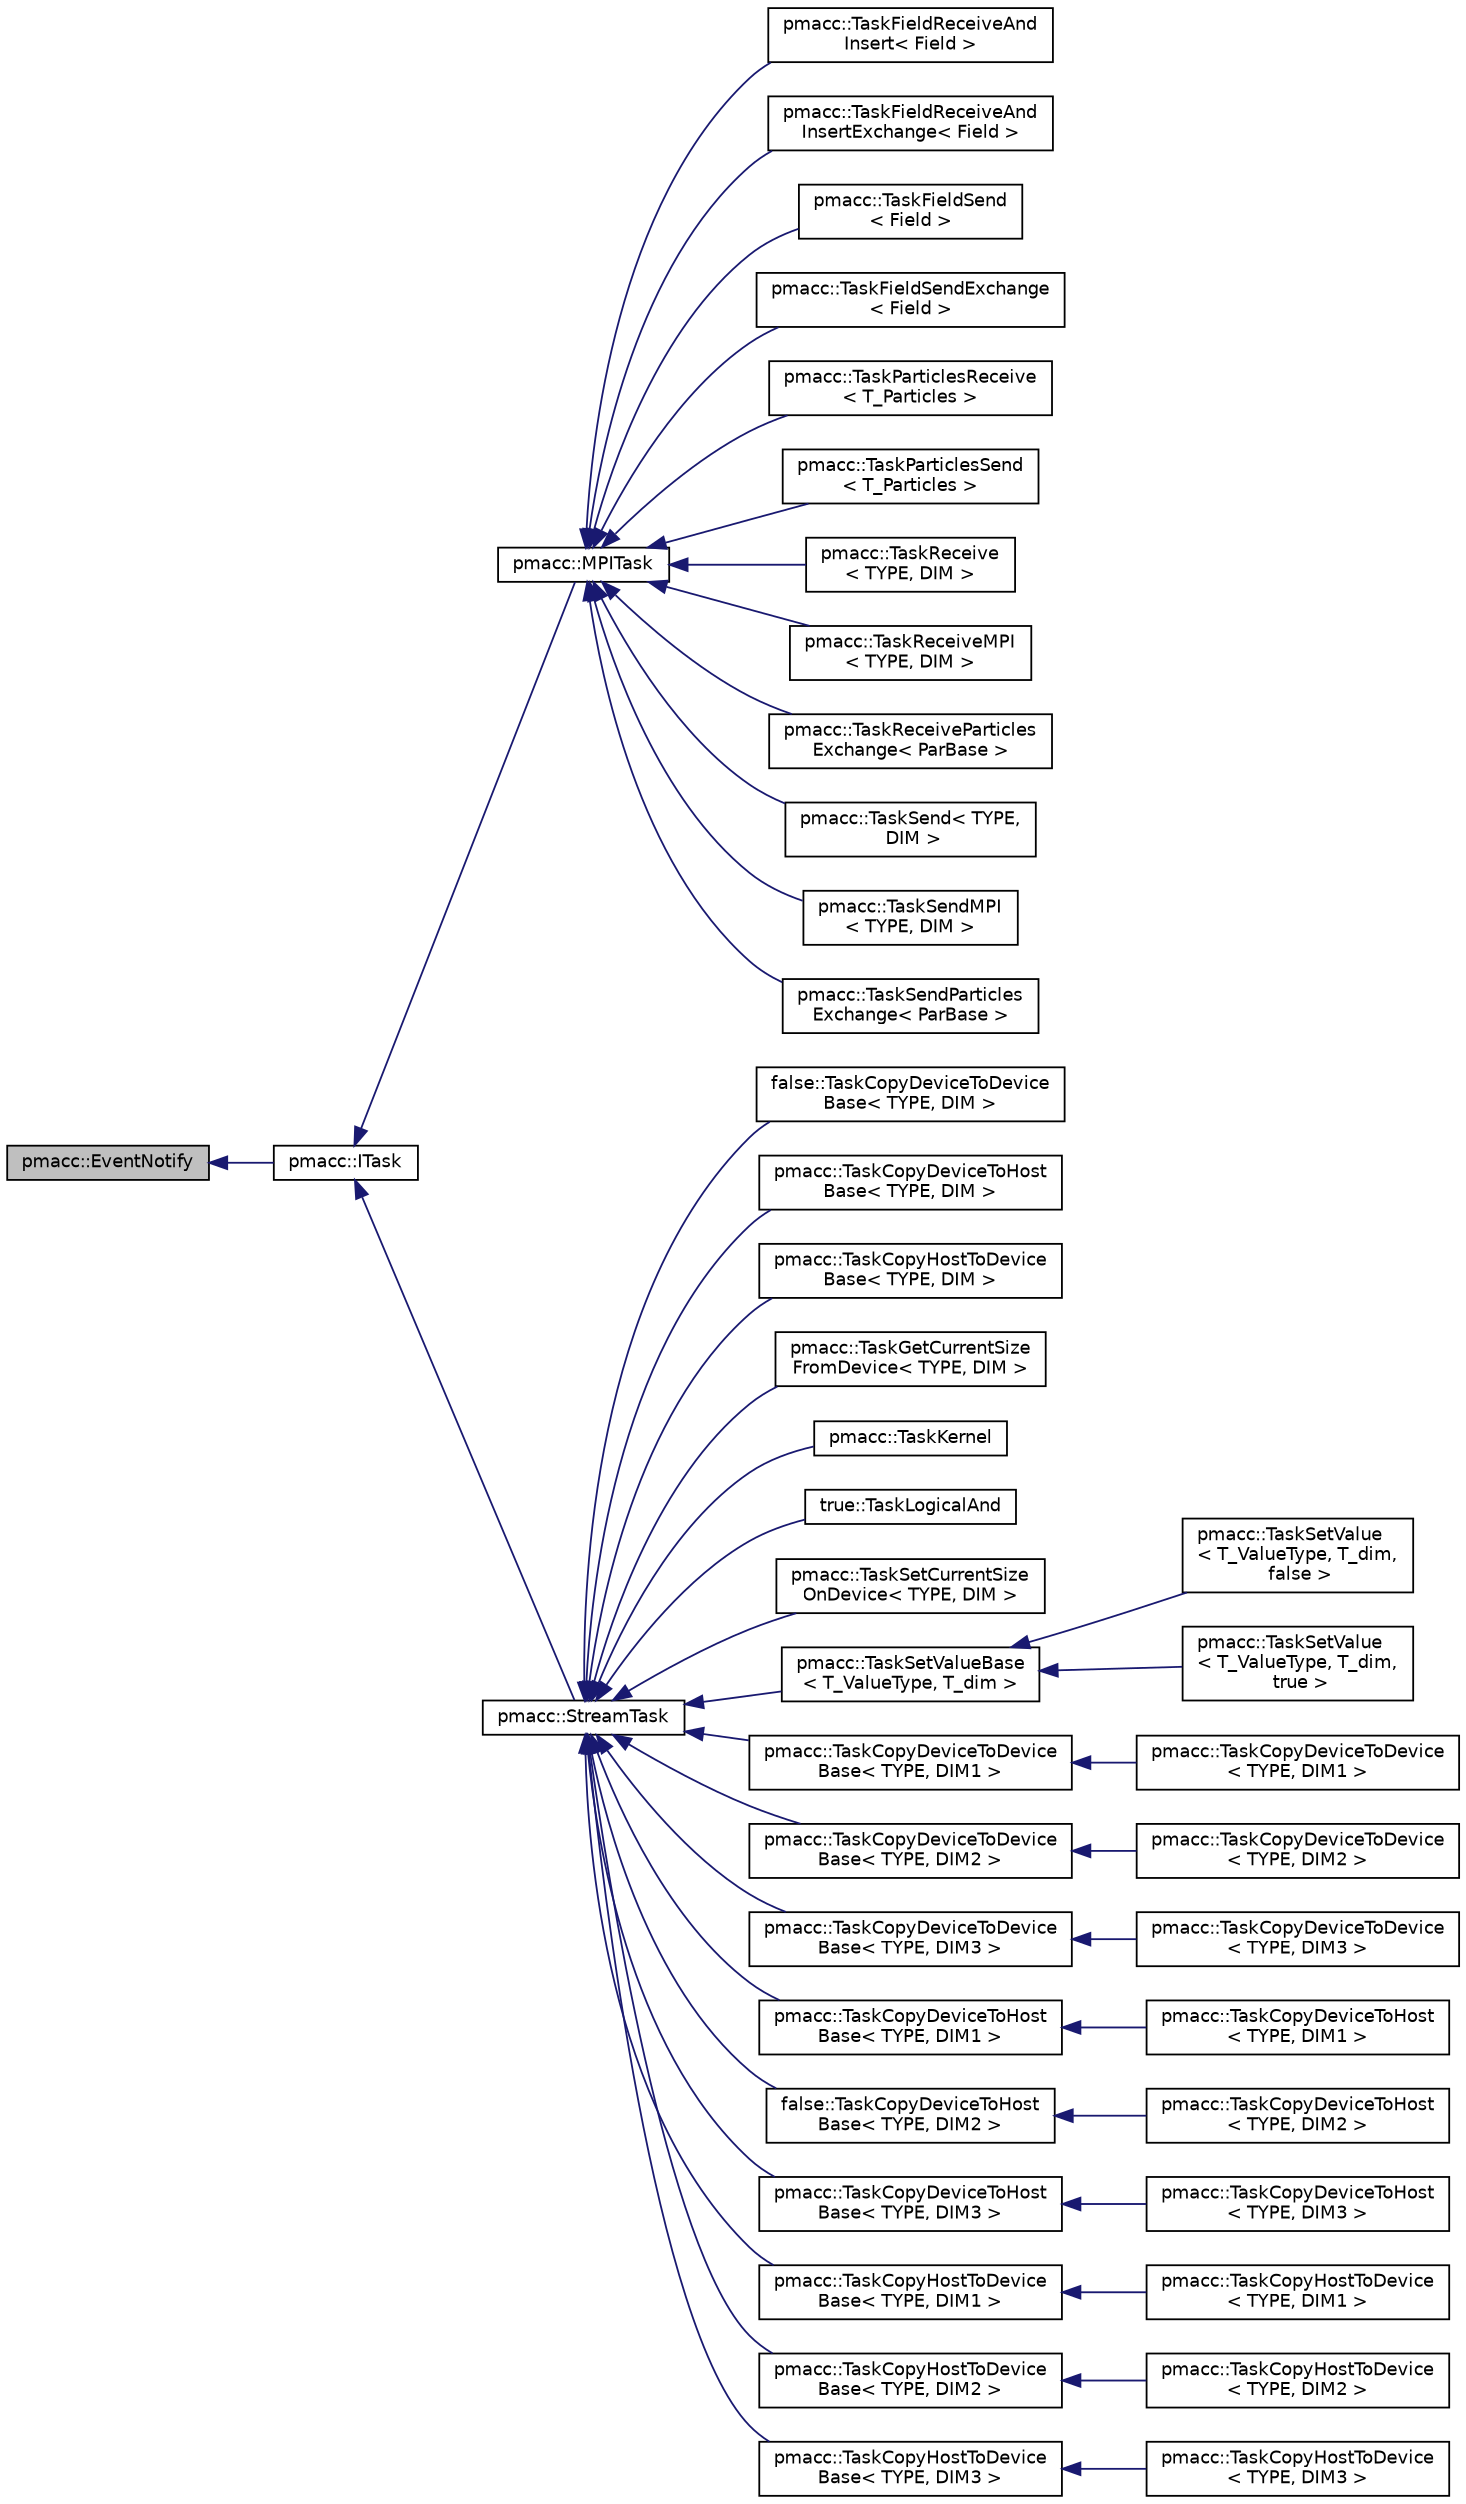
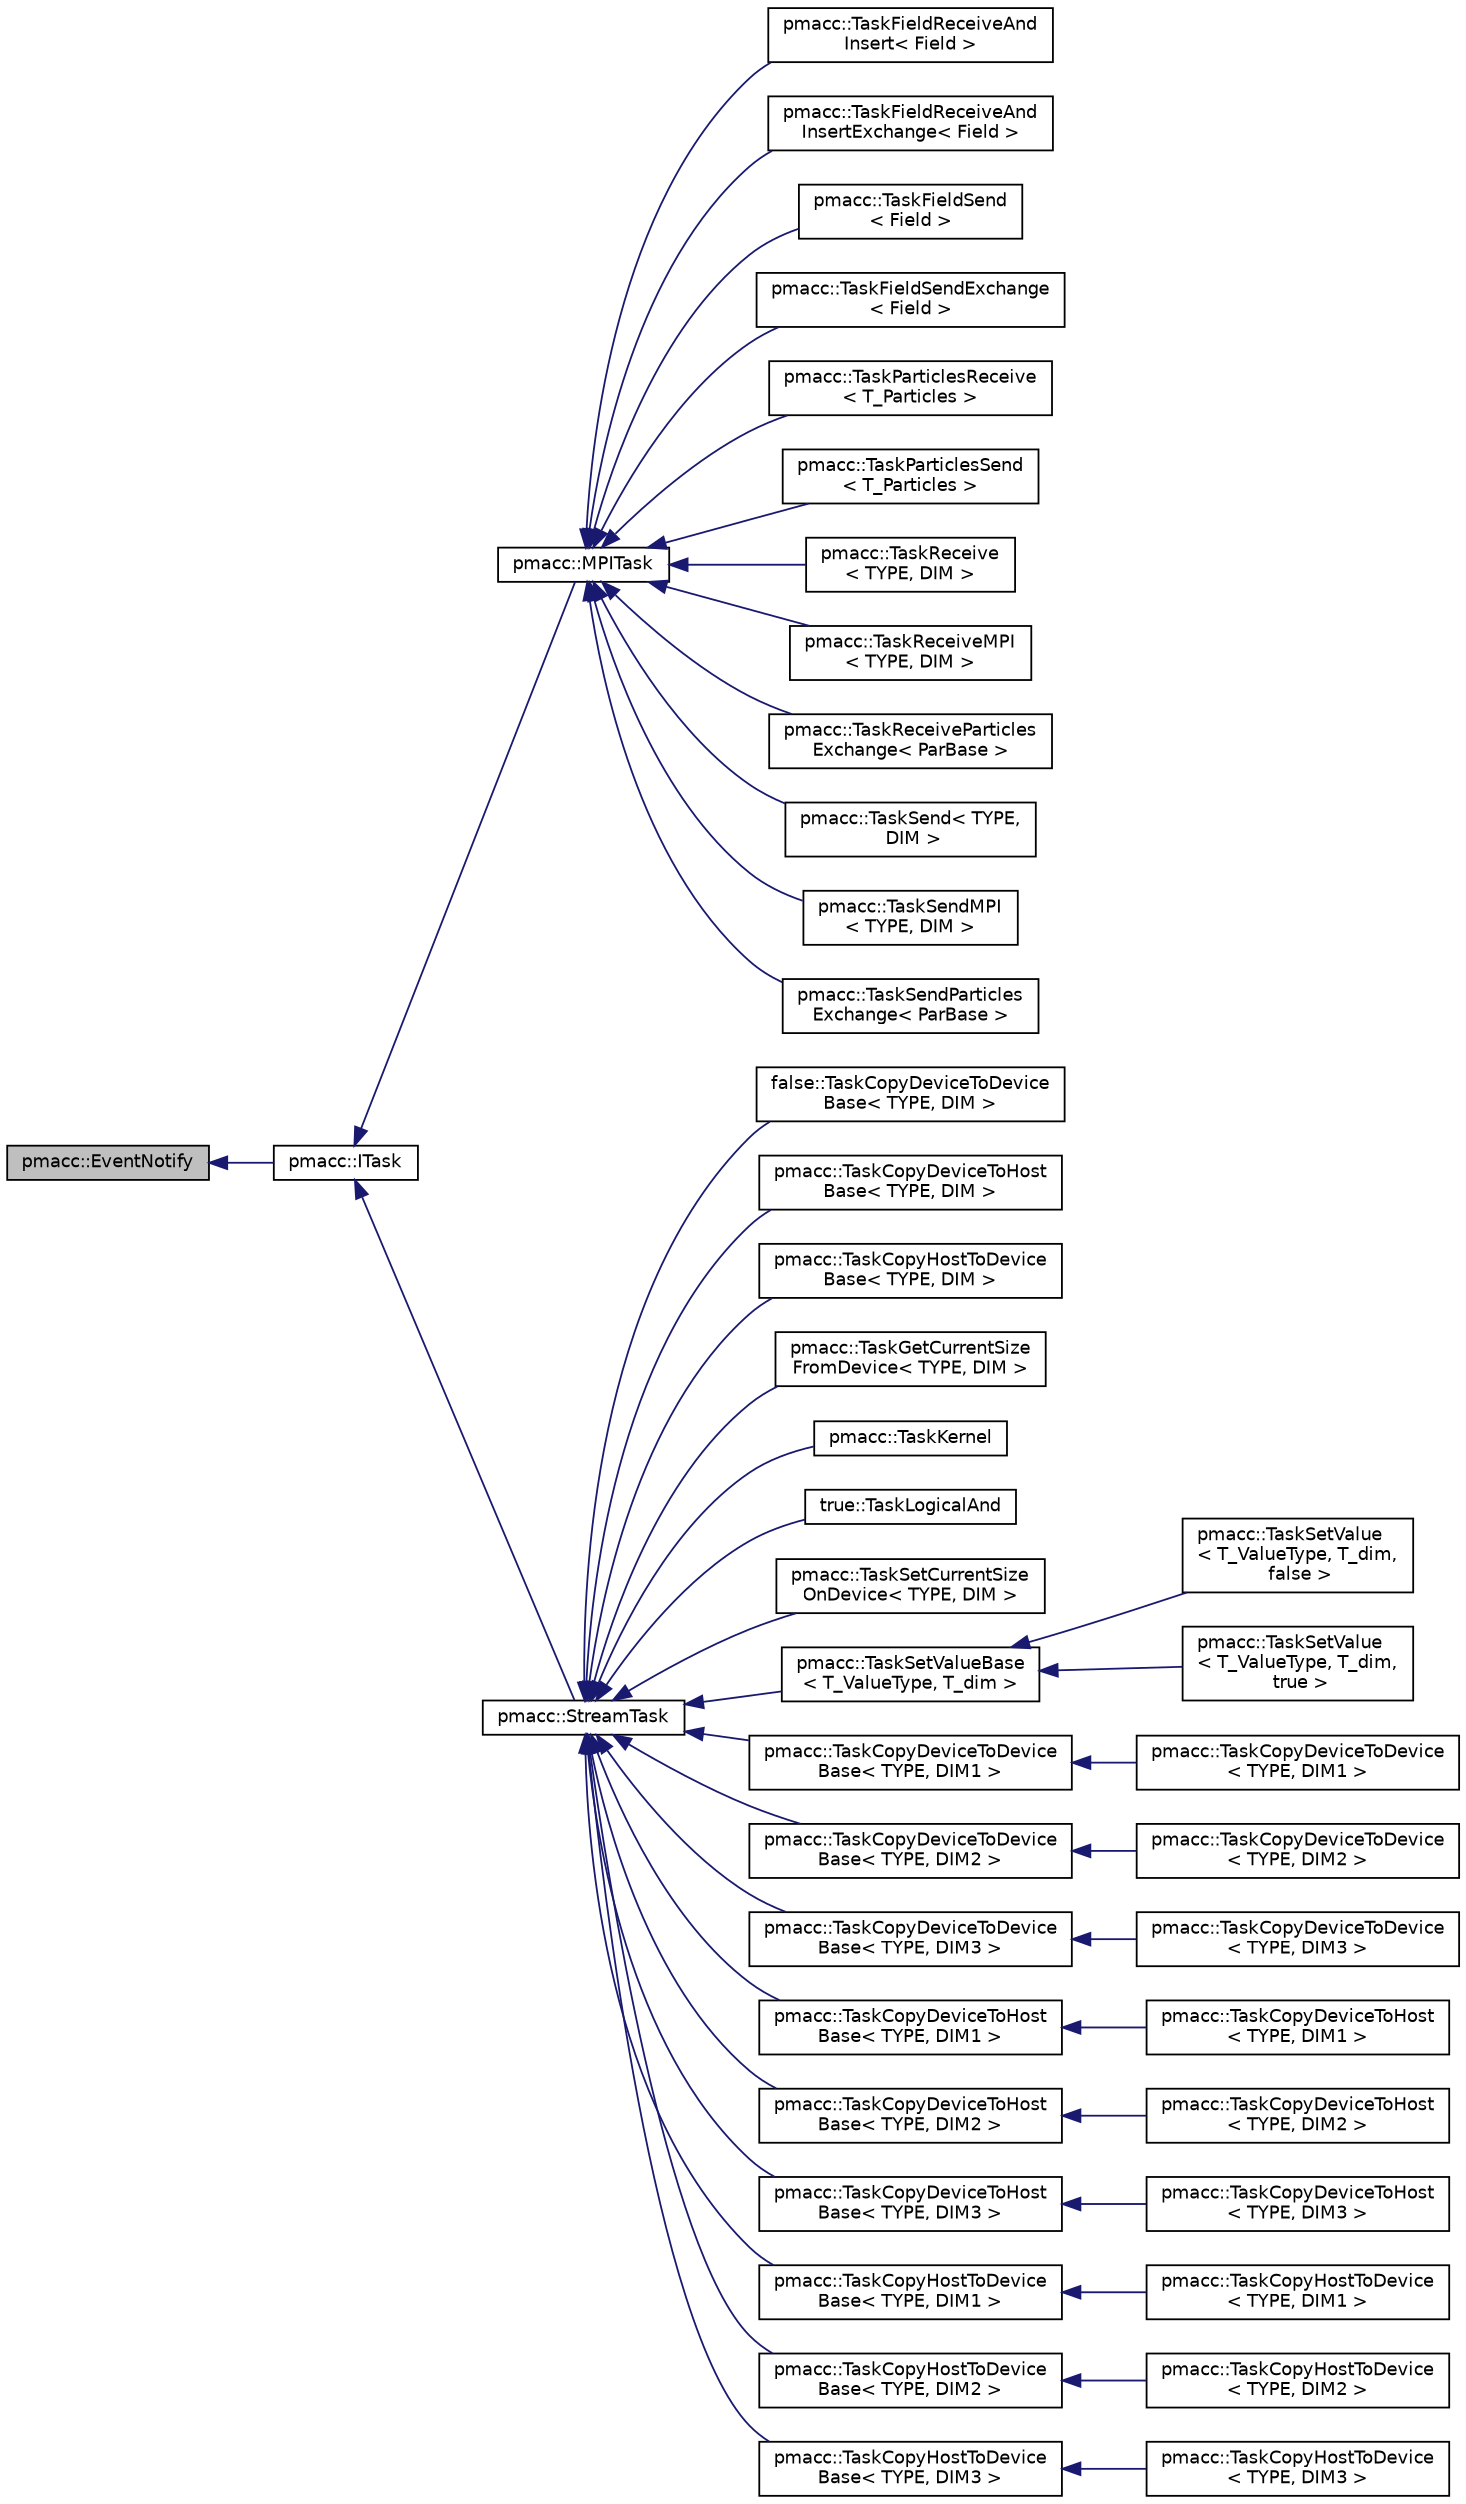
(911, 2116) -> (911, 2116)
